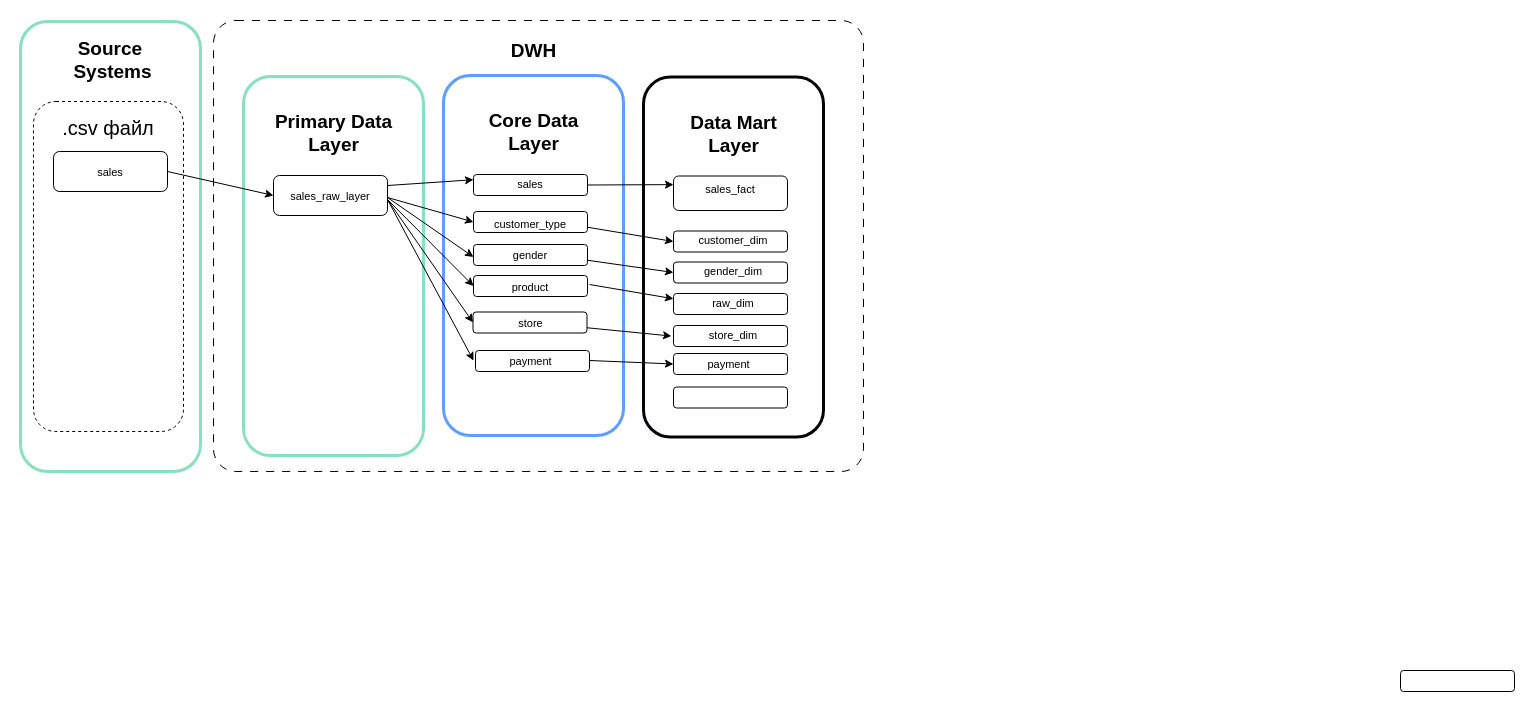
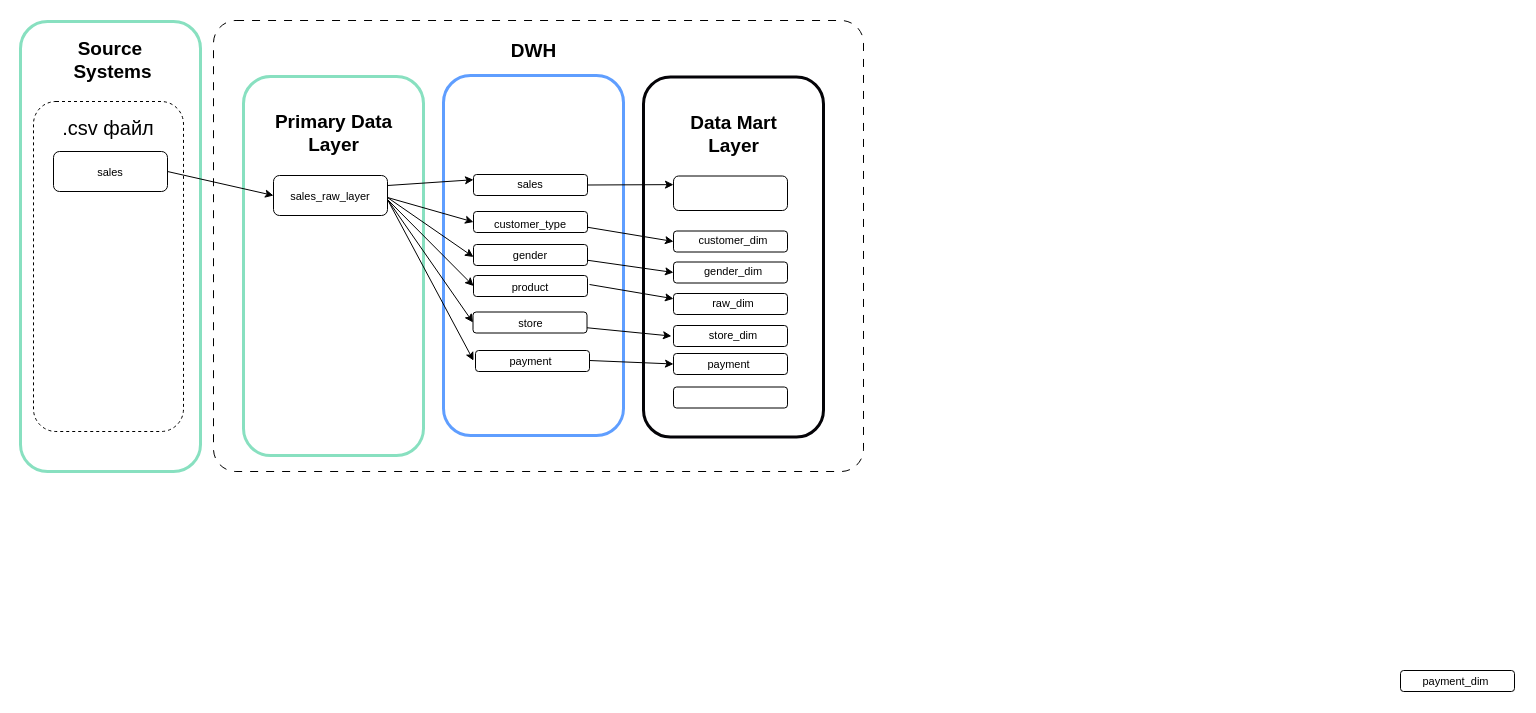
(534, 133) -> none
(731, 190) -> none
none -> (1456, 682)
